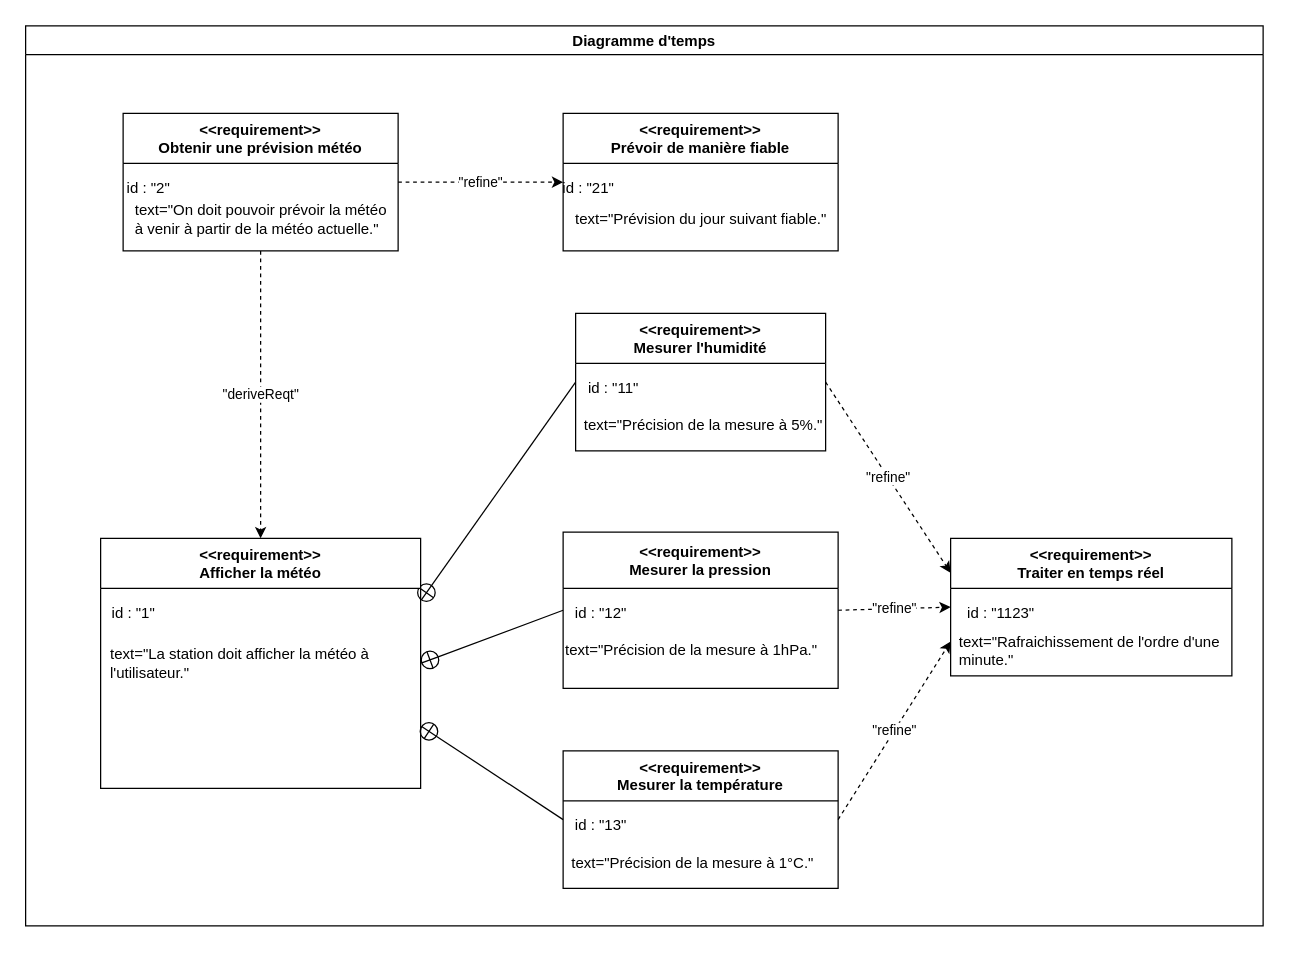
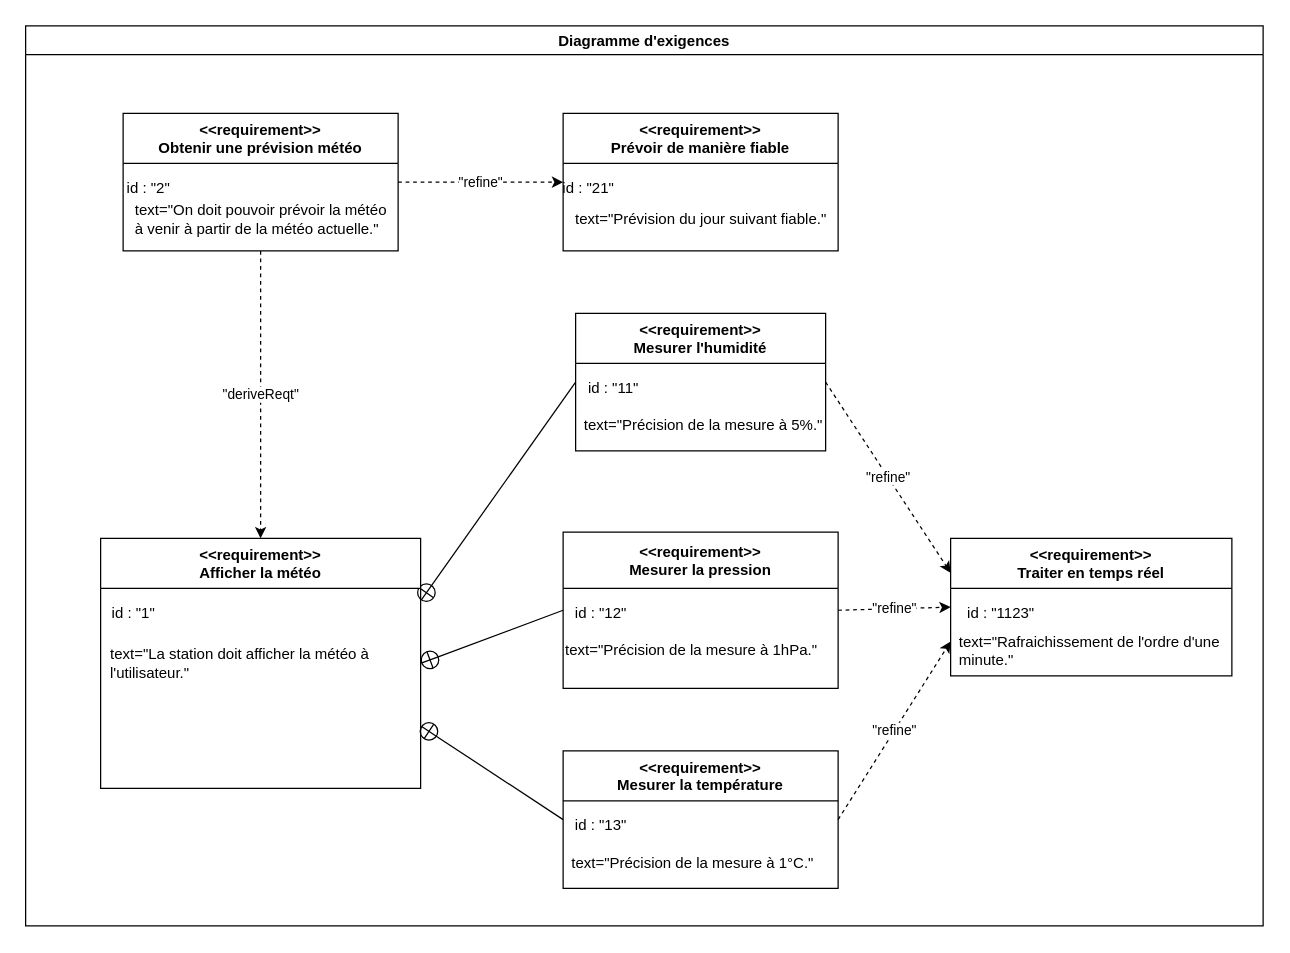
(644, 41) -> (644, 41)
